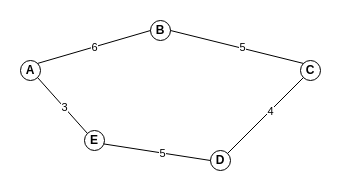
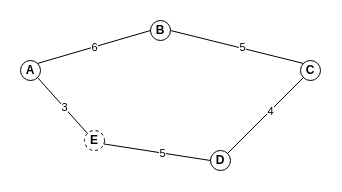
(95, 141) -> (95, 141)
